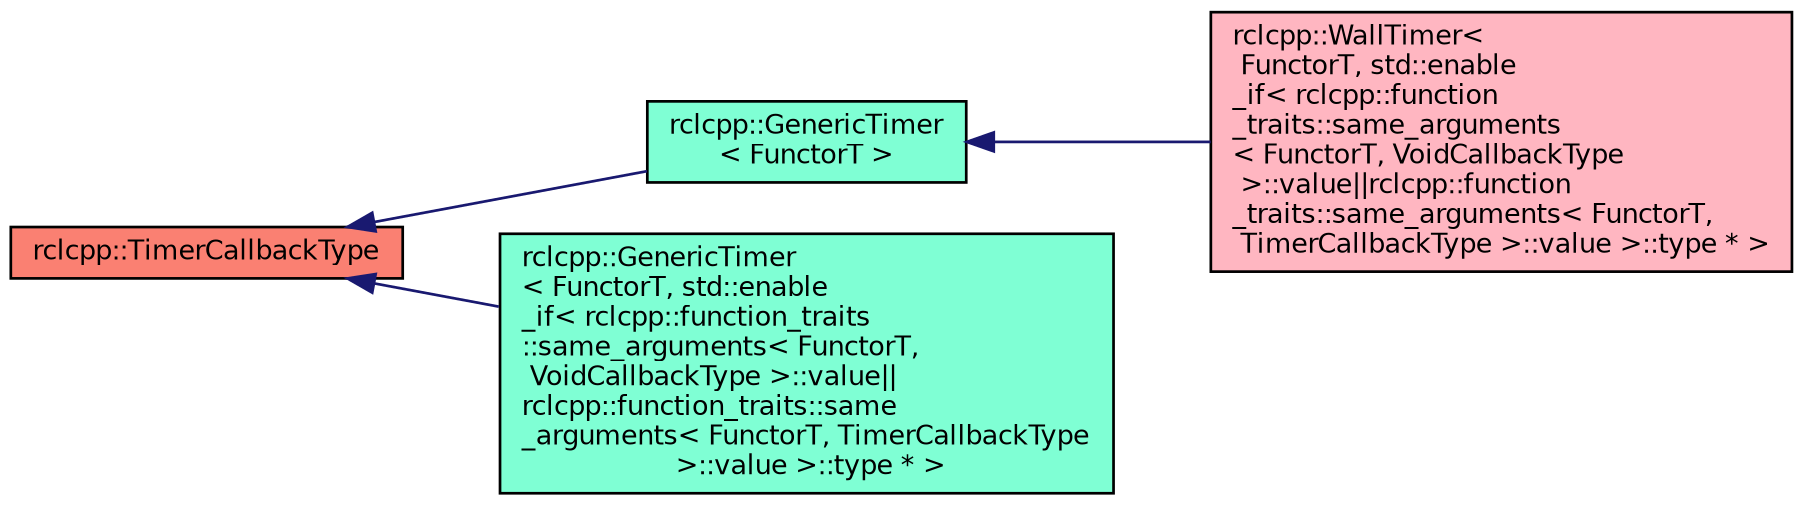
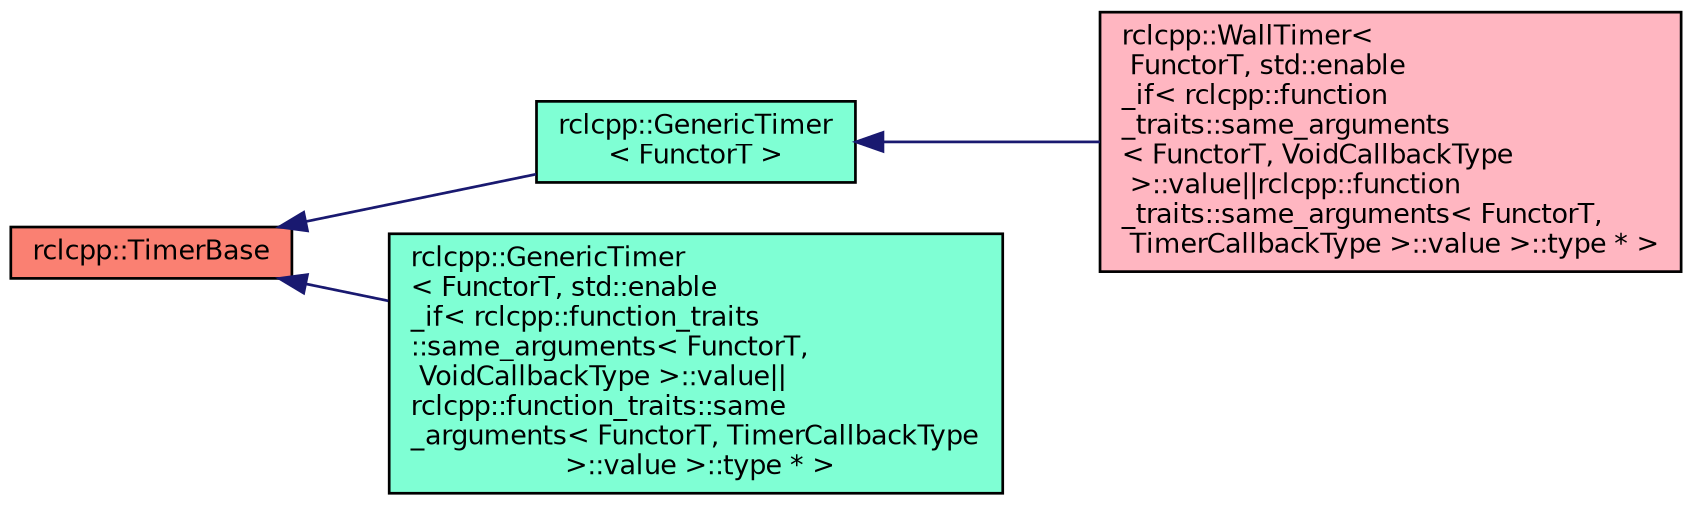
(207, 253) -> (151, 253)
